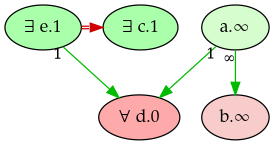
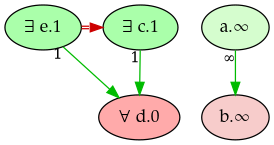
(193, 68) -> (140, 66)
